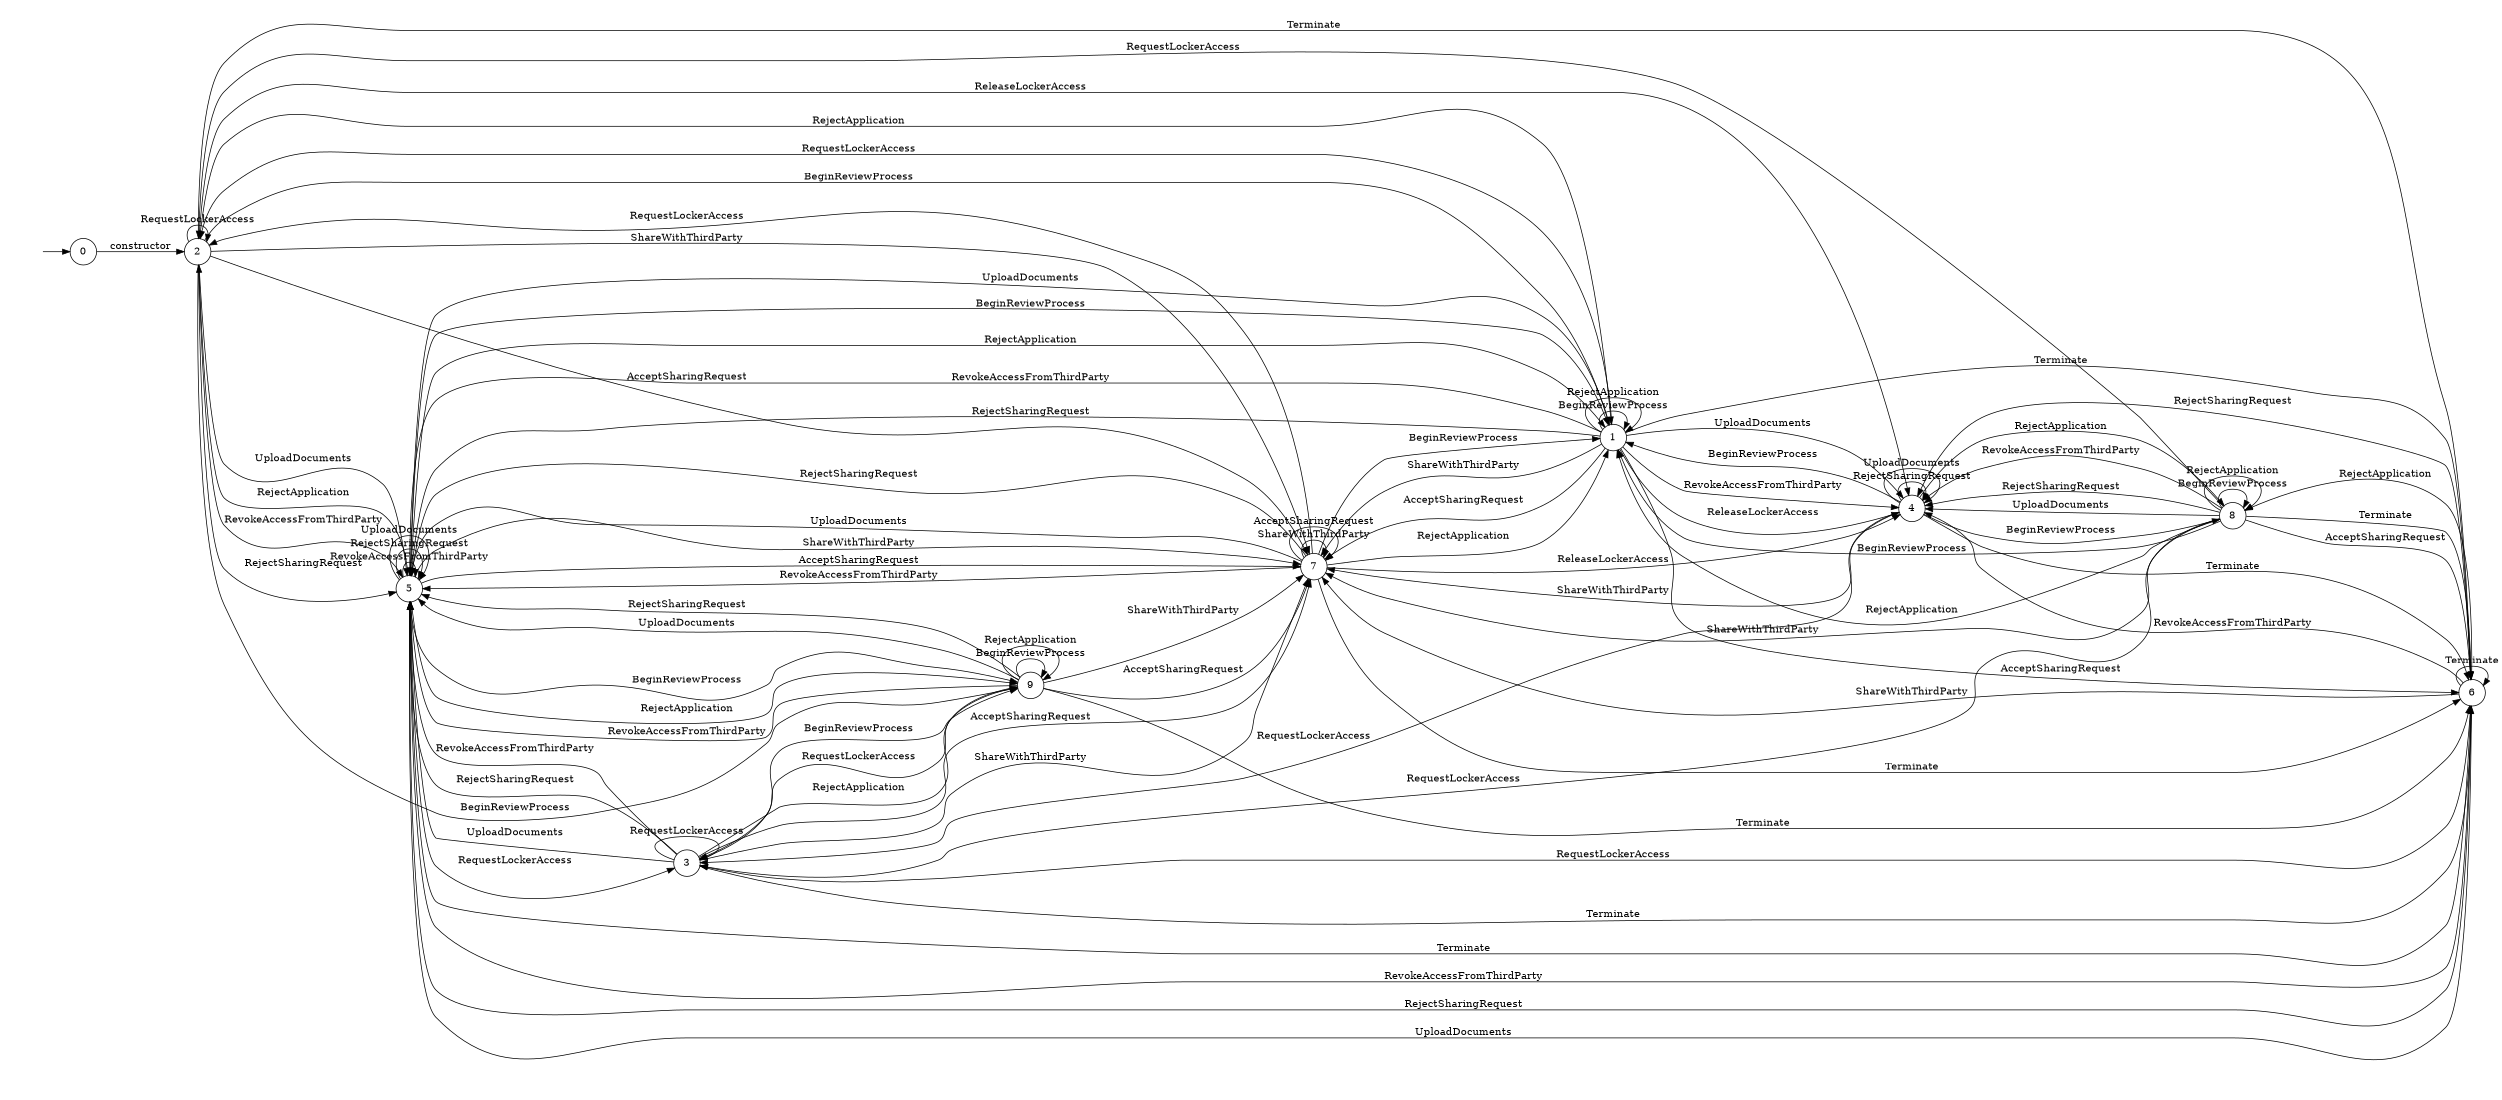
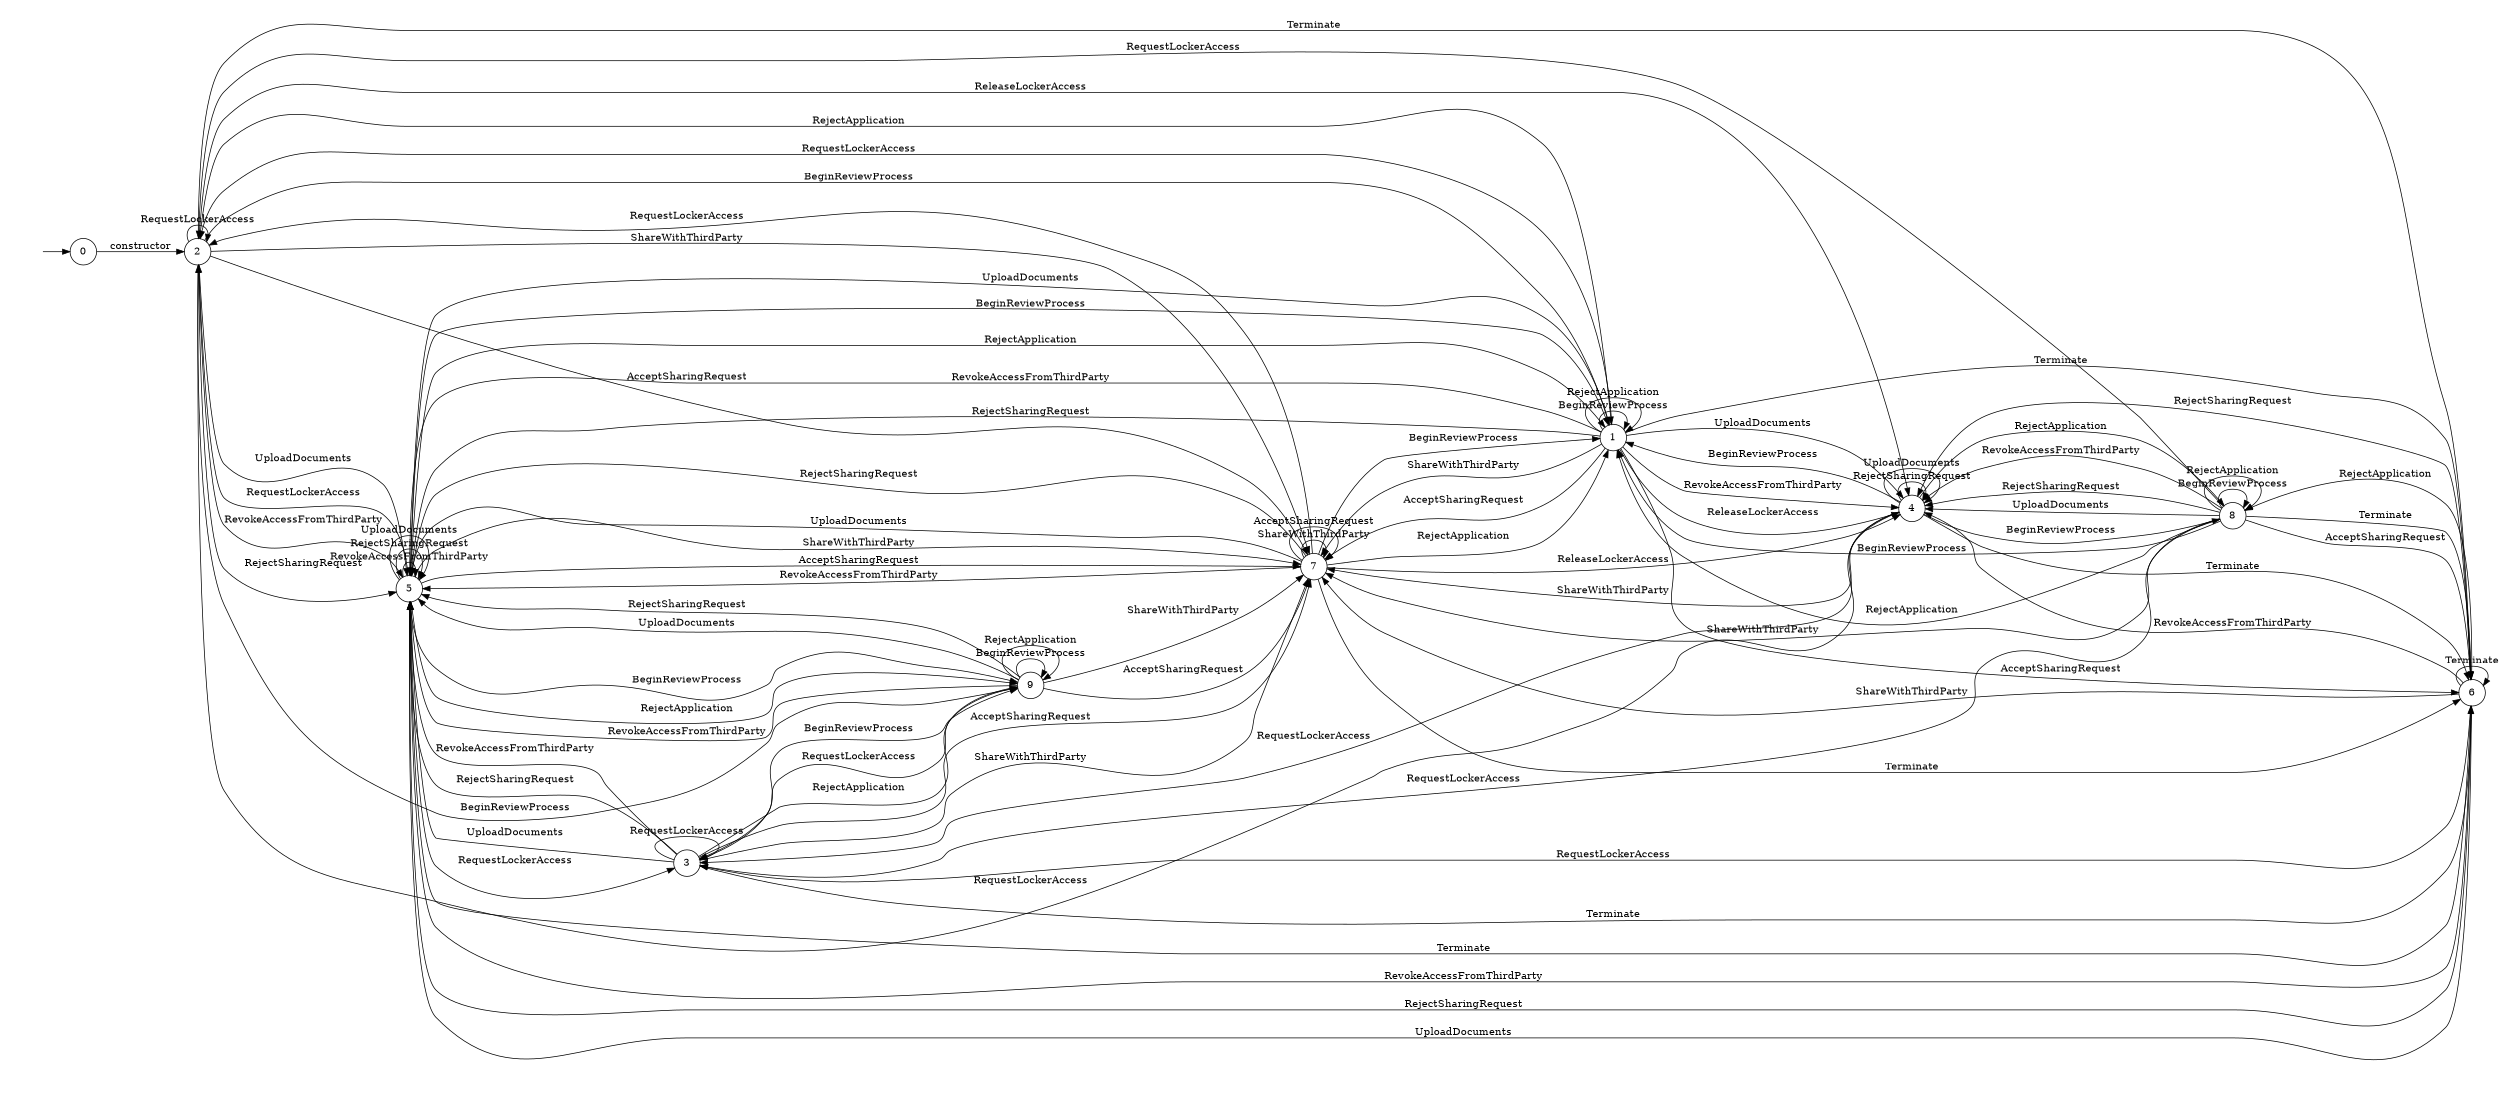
(303, 493) -> (303, 493)
(1767, 828) -> none
none -> (923, 938)
